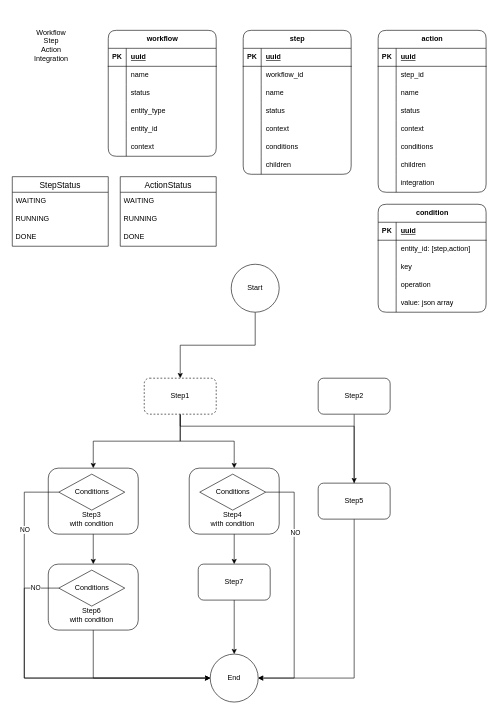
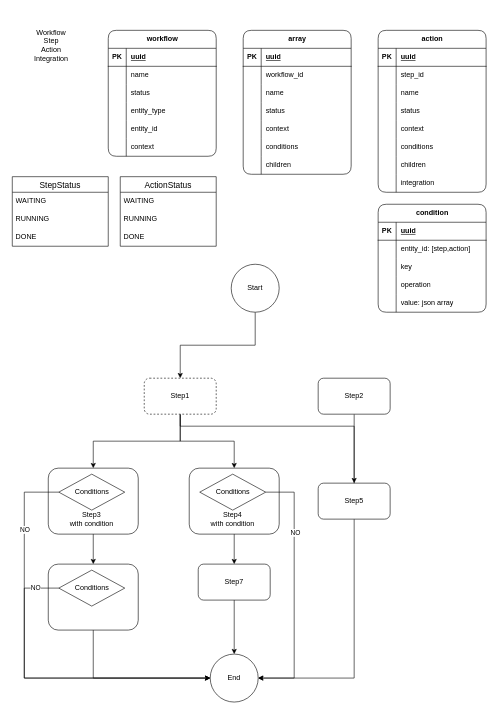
(298, 39) -> (298, 39)
(92, 615) -> none
